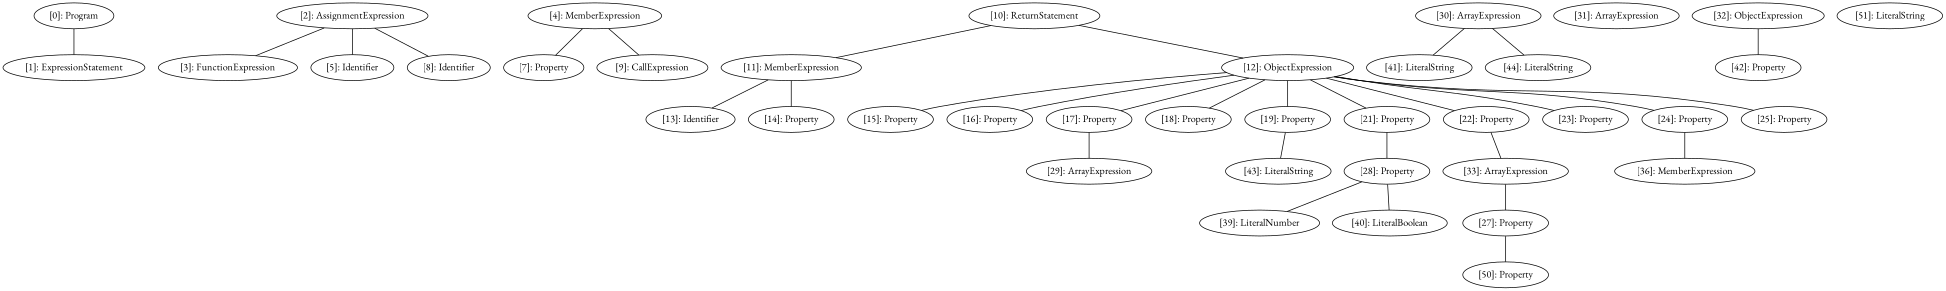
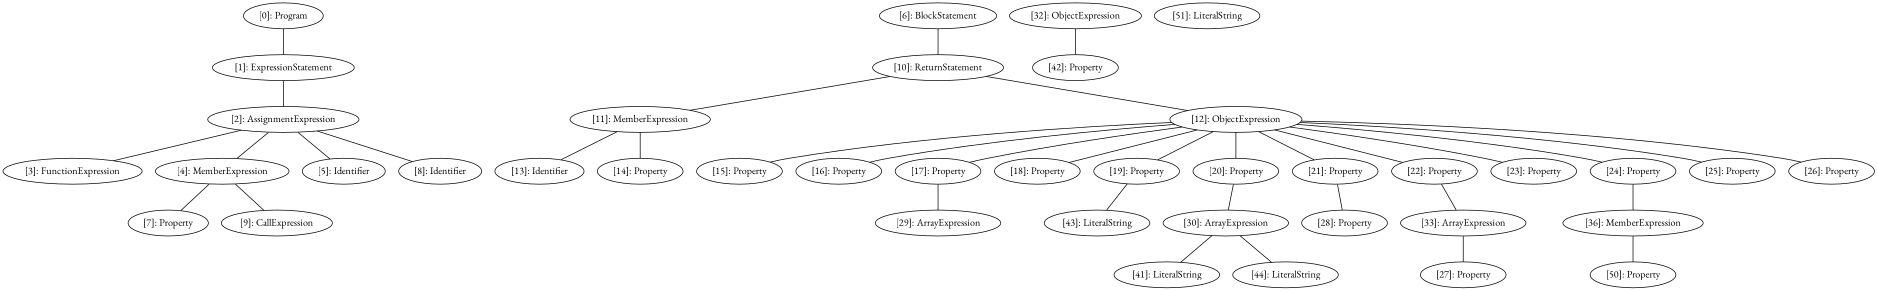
none -> (938, 16)
(1616, 16) -> none
none -> (283, 94)
none -> (253, 145)
none -> (1236, 171)
none -> (1832, 171)
(1260, 223) -> none
(1390, 223) -> none
(1506, 249) -> (1633, 249)
